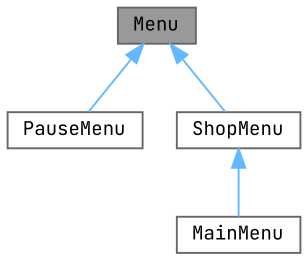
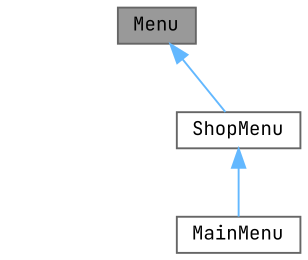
(75, 130) -> none
